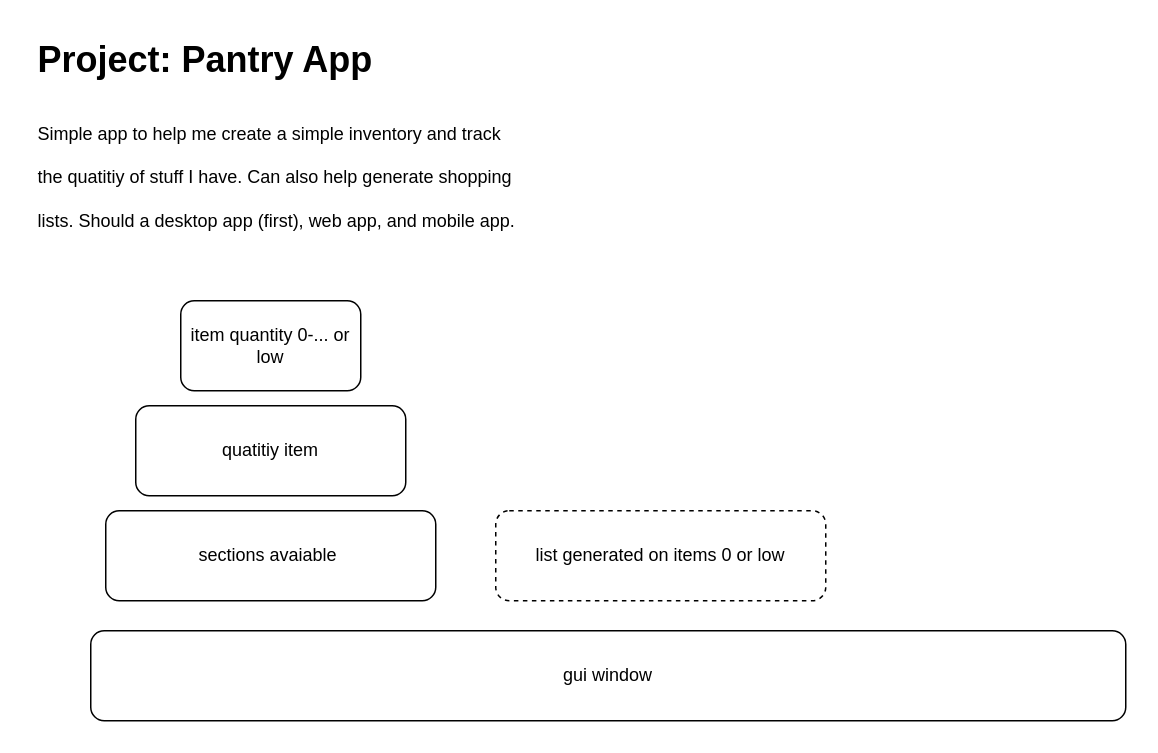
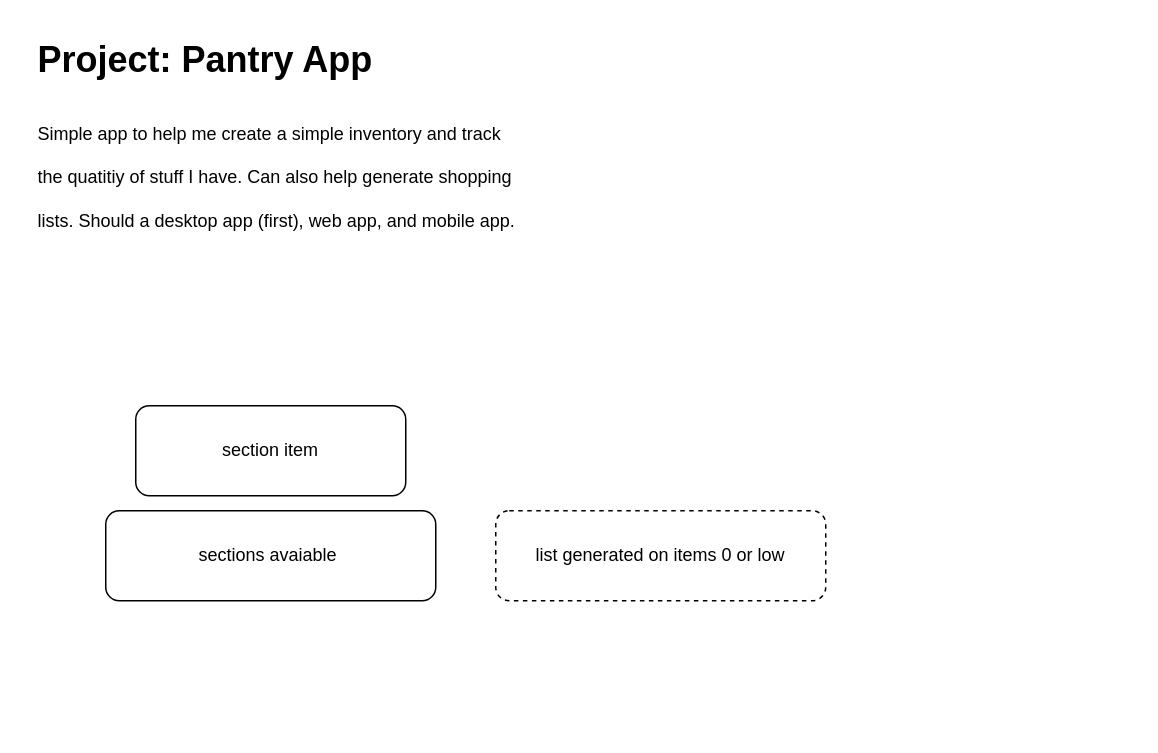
(271, 346) -> none
(271, 451) -> (271, 451)
(608, 676) -> none
